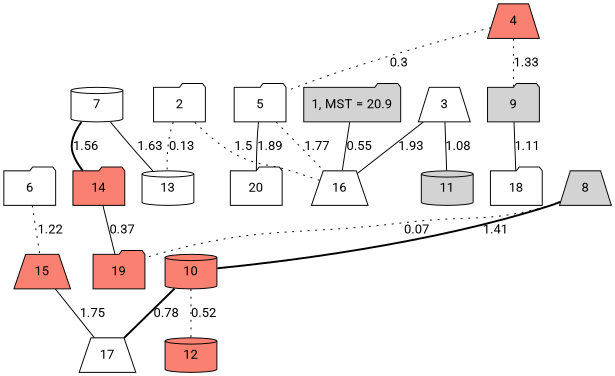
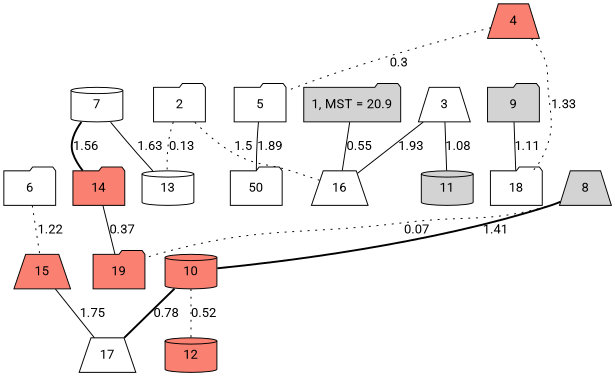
(513, 63) -> (550, 104)
(300, 146) -> none
(256, 188) -> (256, 188)
